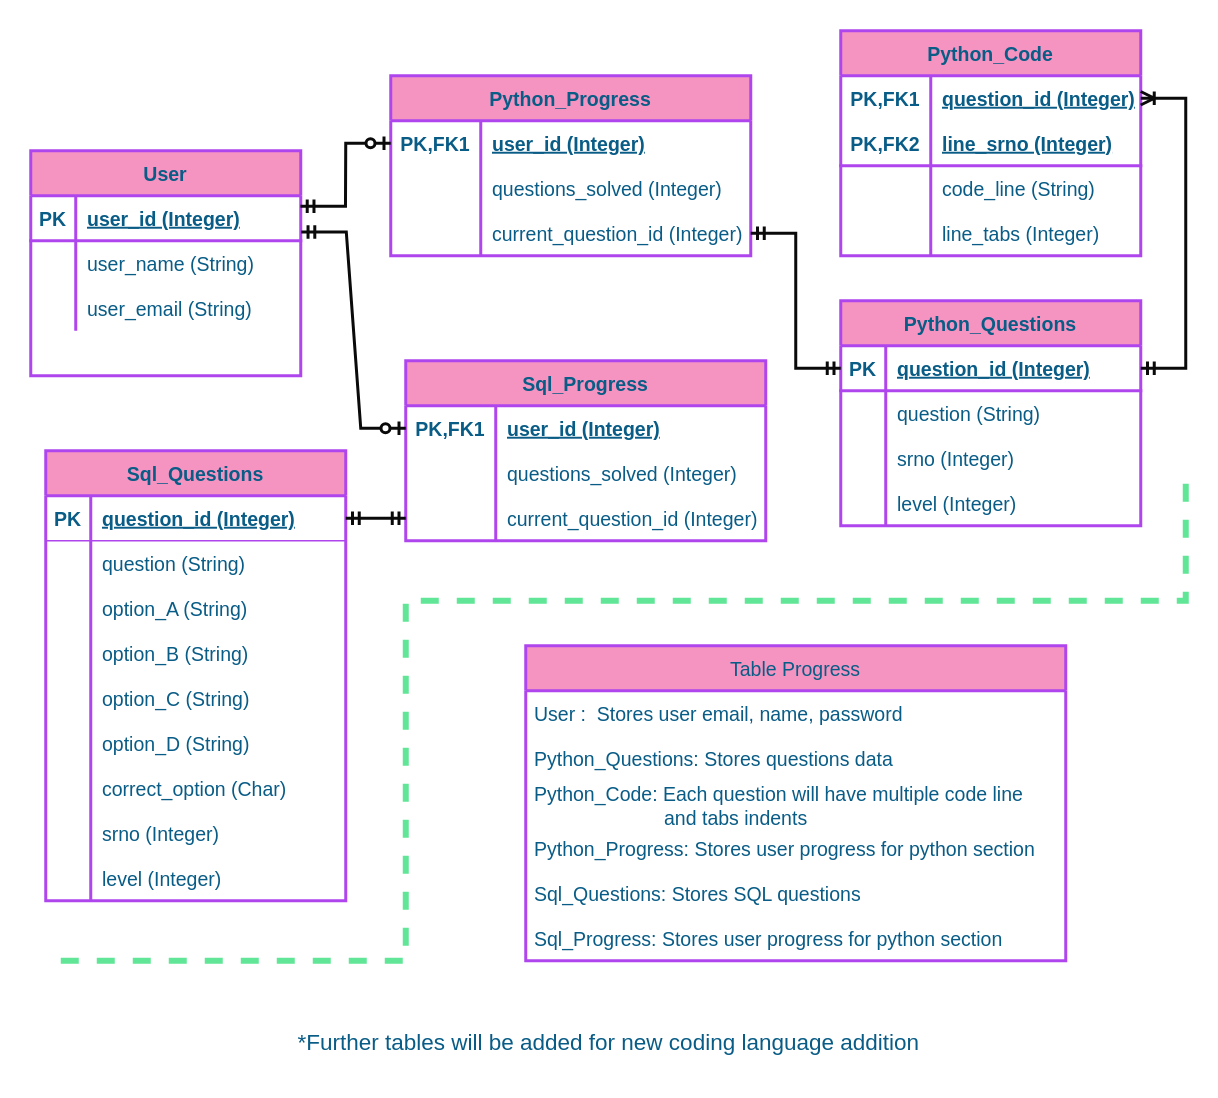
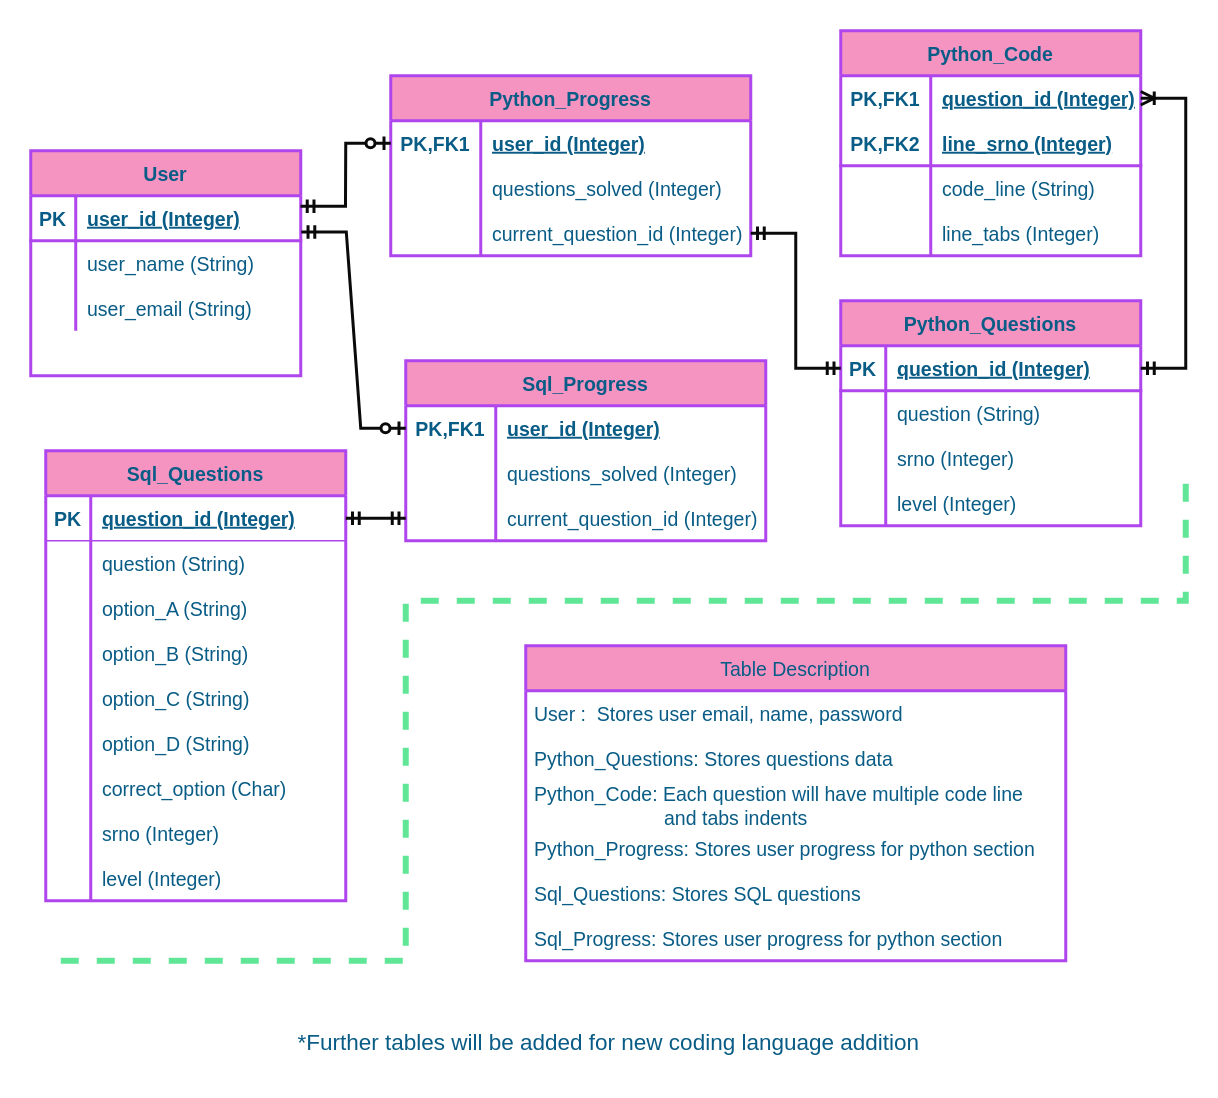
(795, 669) -> (795, 669)
